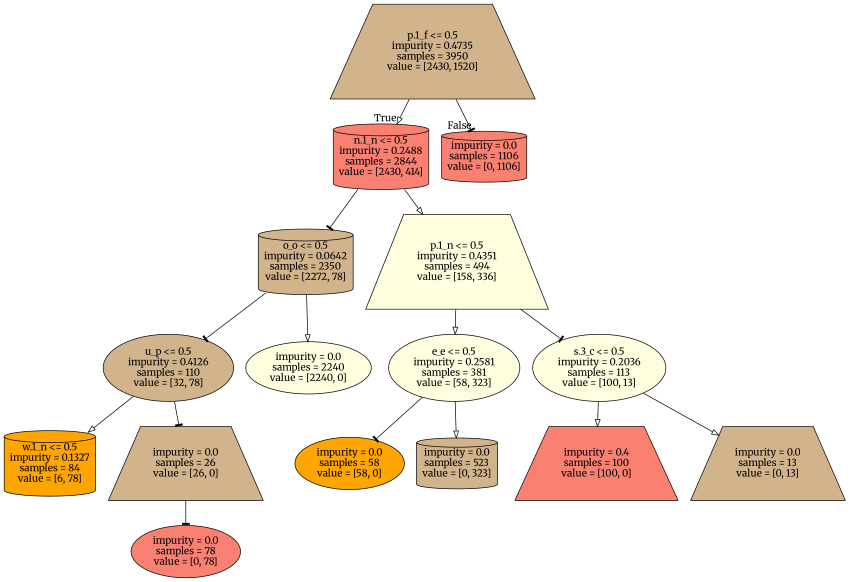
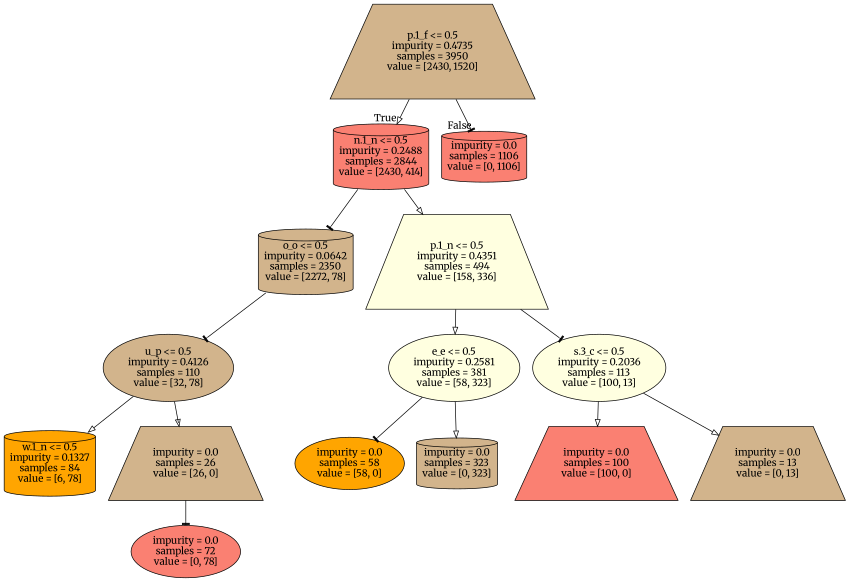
(309, 368) -> none
(176, 412) -> (176, 412)
(457, 463) -> (457, 463)
(596, 463) -> (596, 463)
(186, 552) -> (186, 552)
